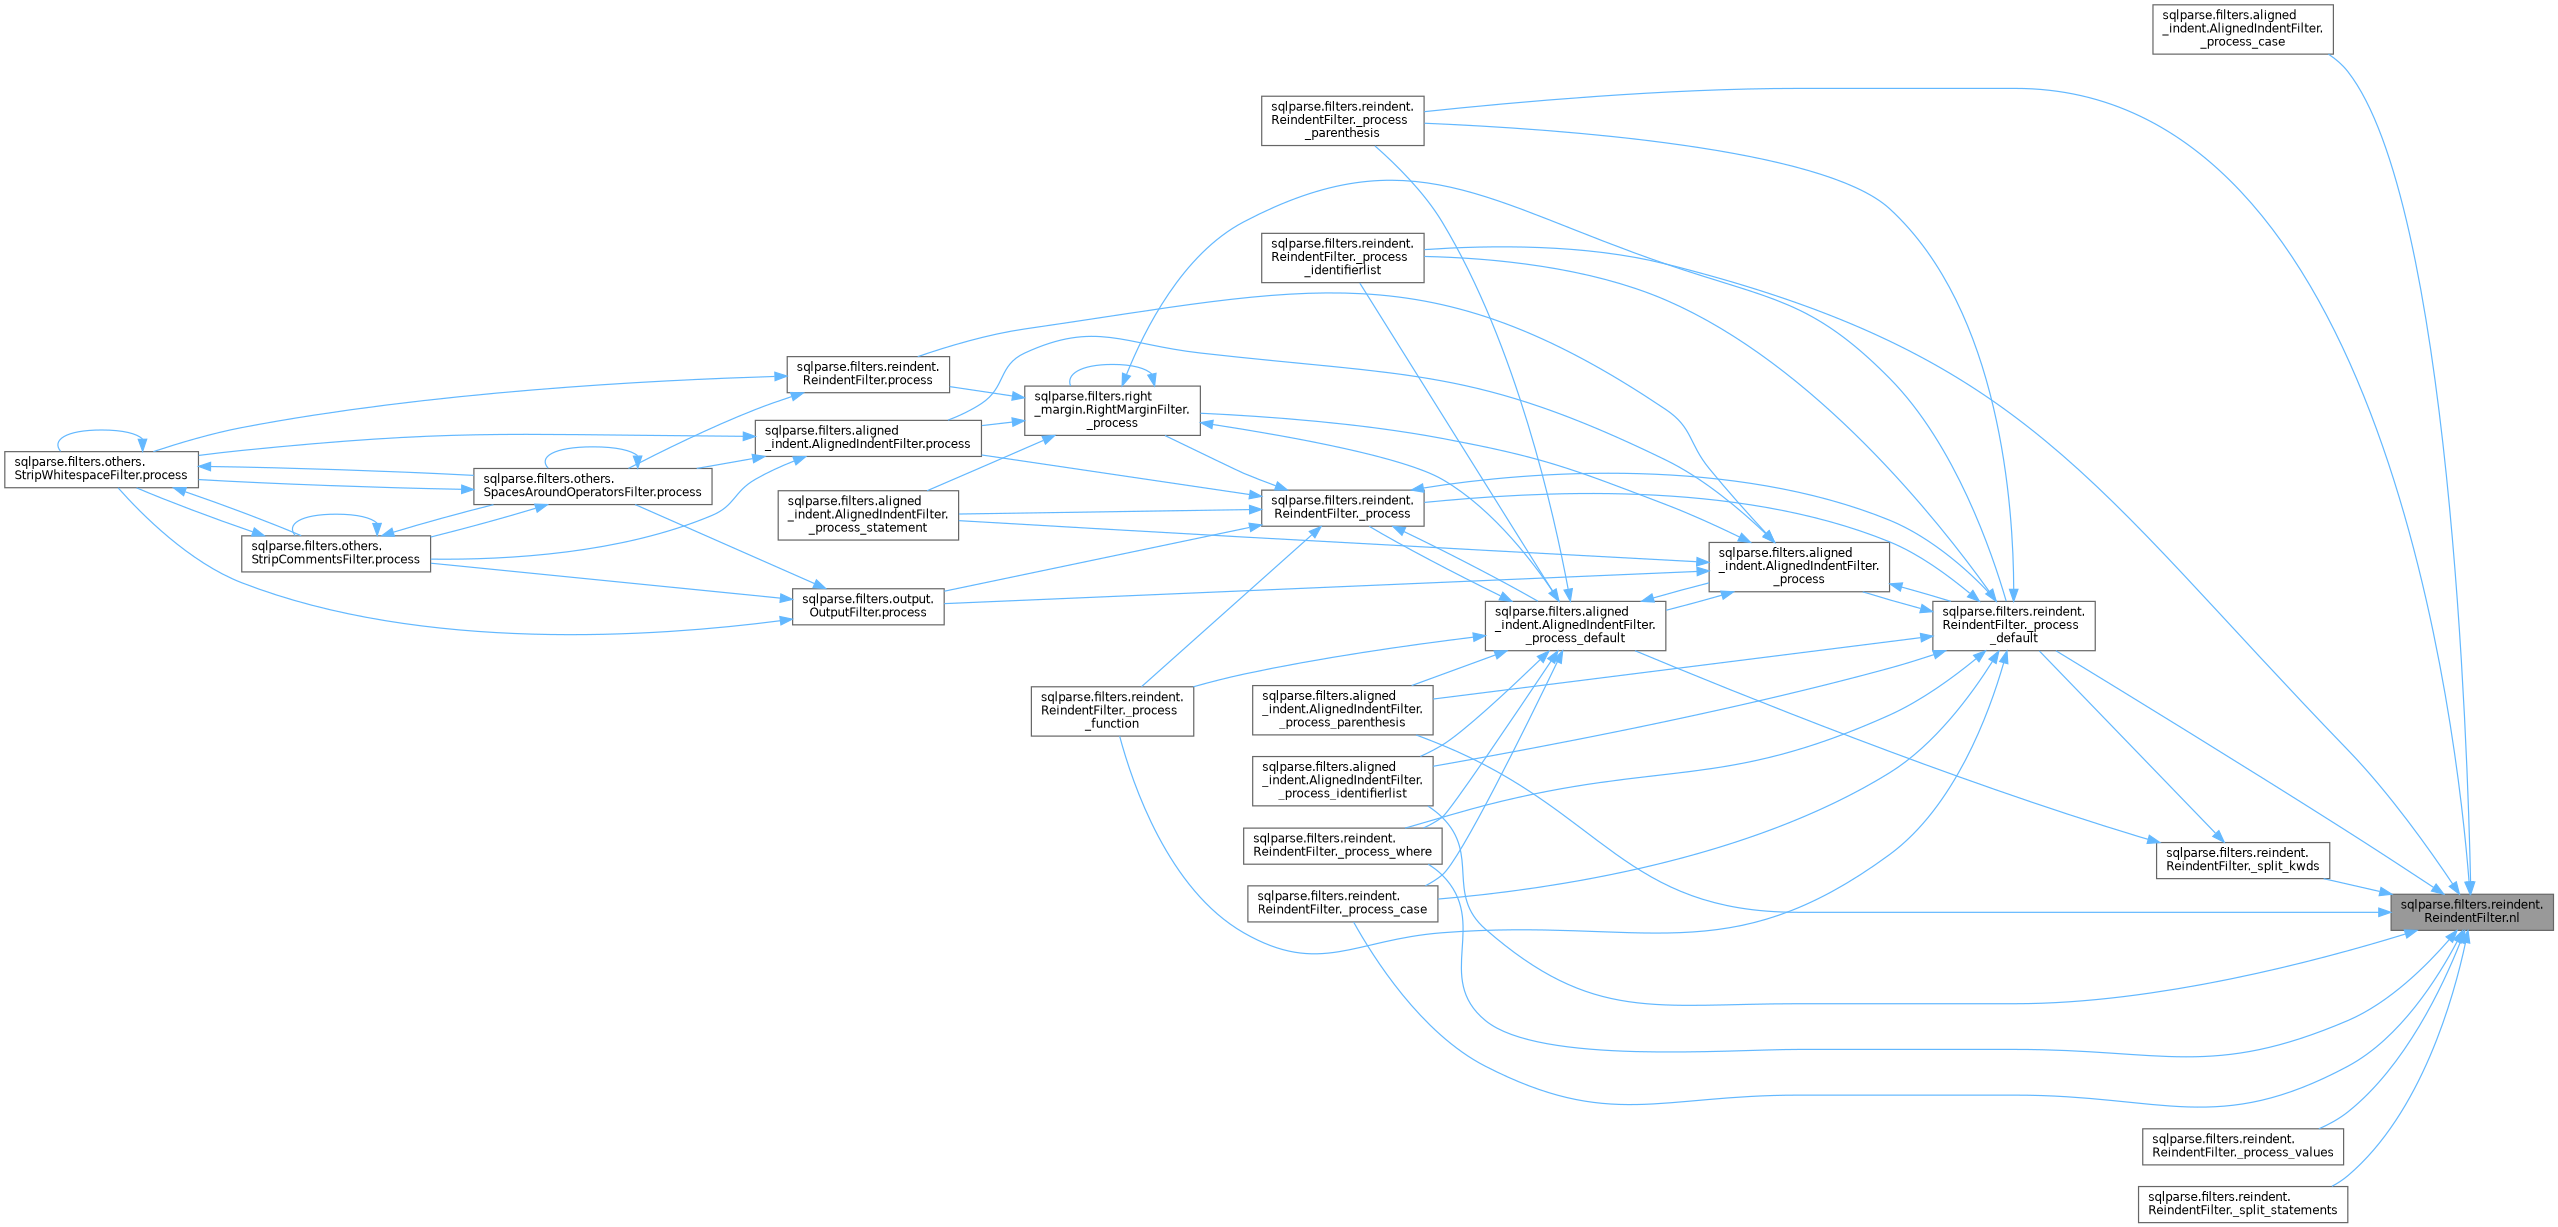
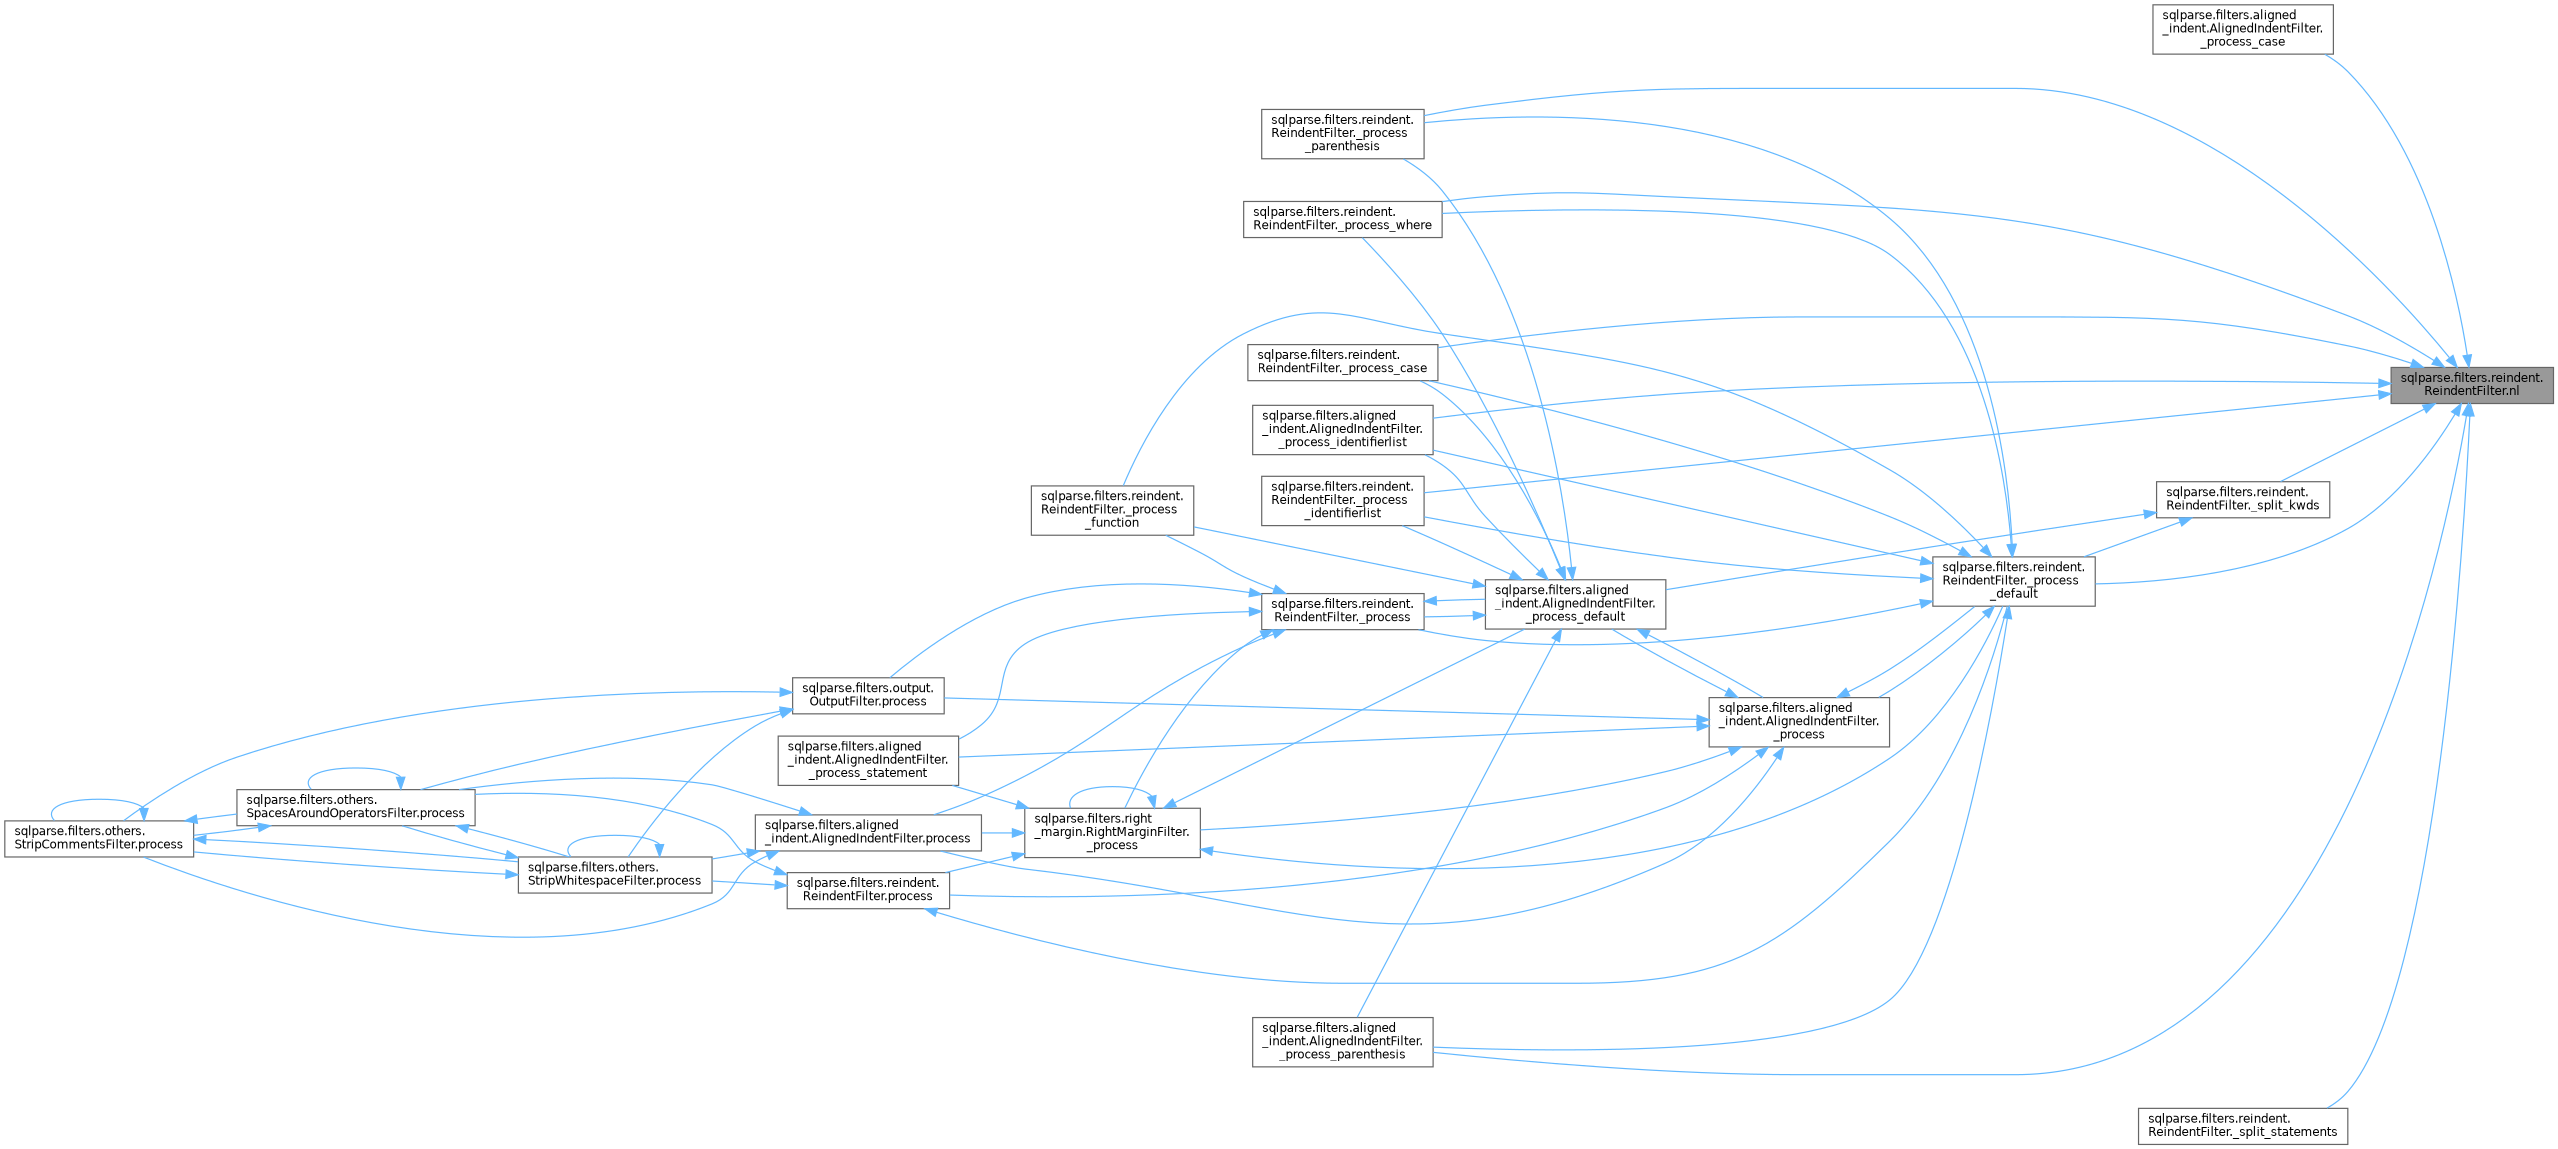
(1741, 483) -> (1564, 983)
(2243, 1147) -> none
